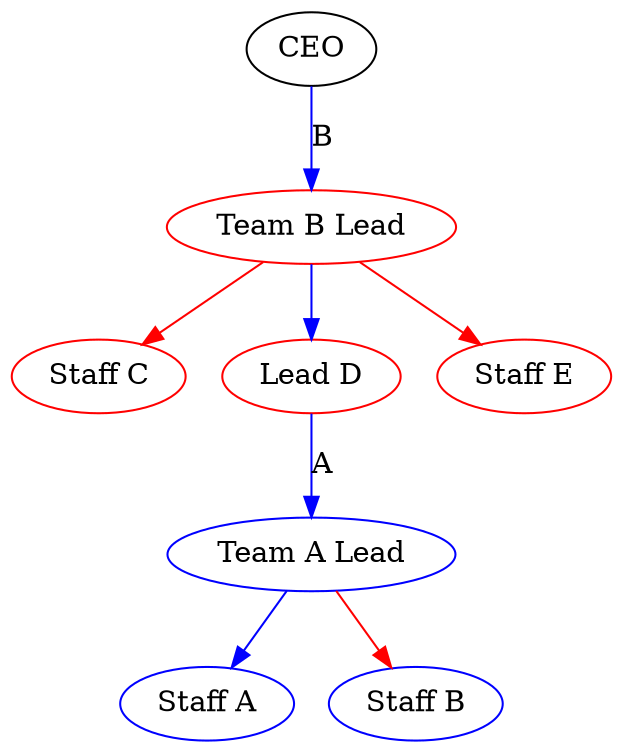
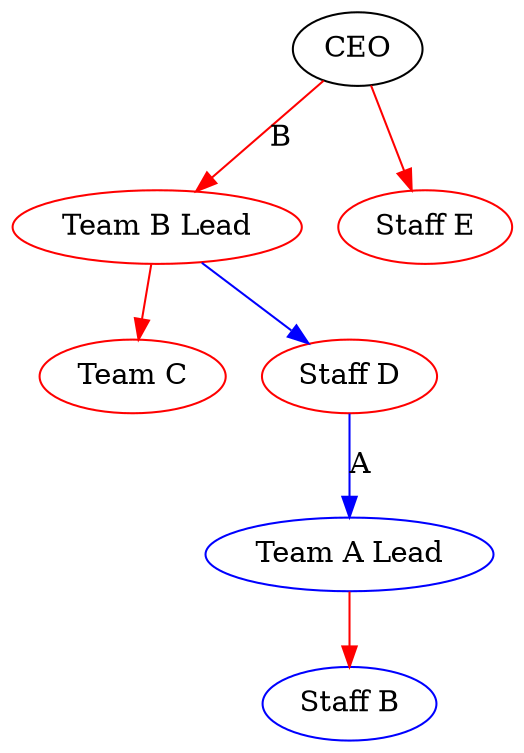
(311, 128) -> (268, 129)
(411, 297) -> (388, 128)
(99, 376) -> (133, 376)
(311, 376) -> (350, 376)
(207, 704) -> none
